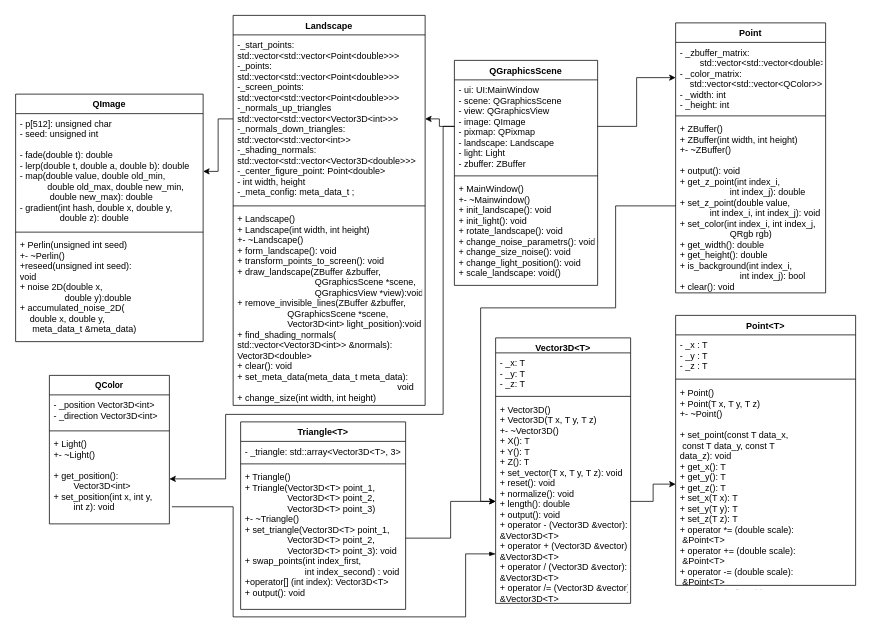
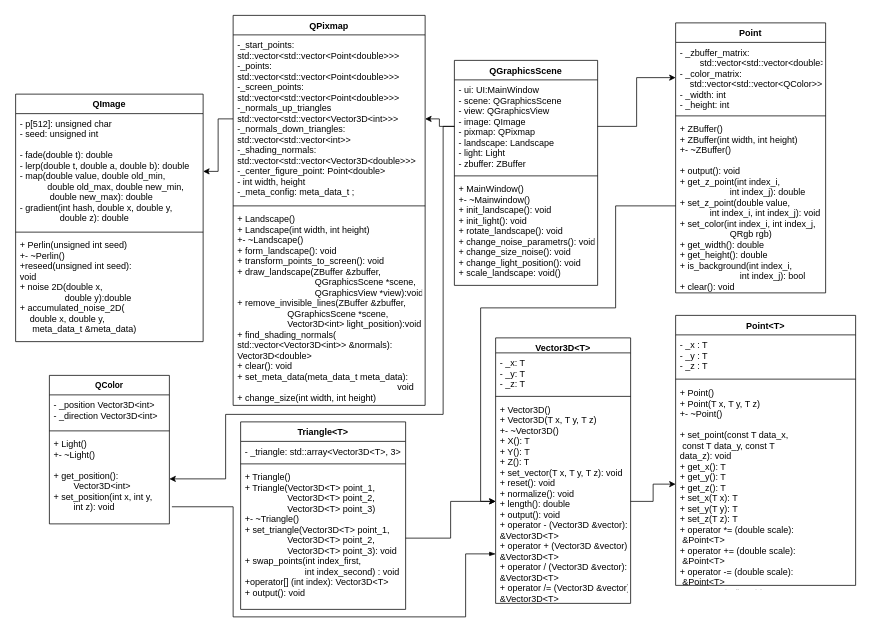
(329, 26) -> (329, 26)
